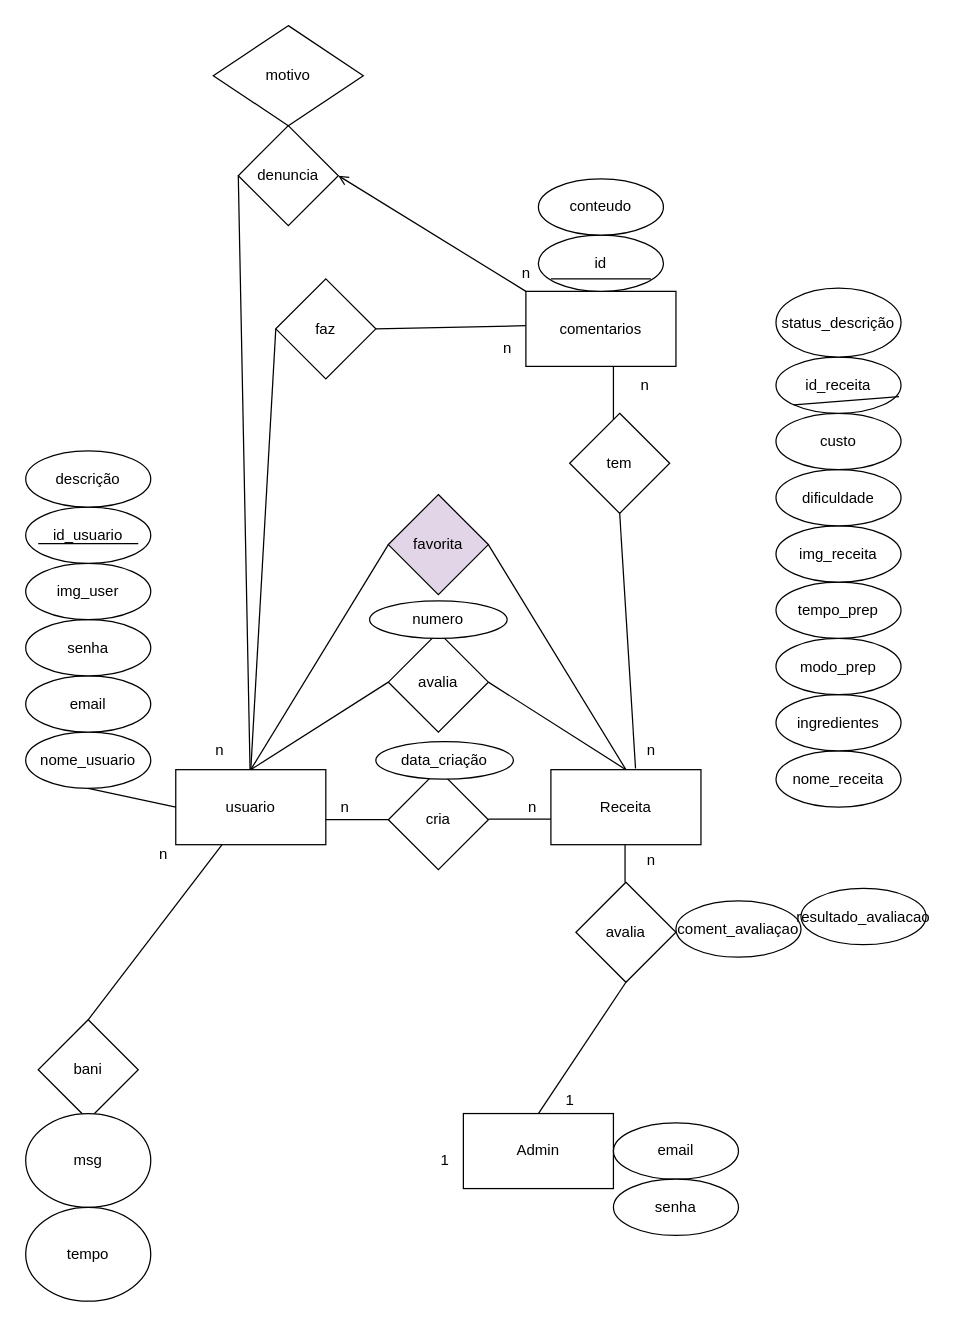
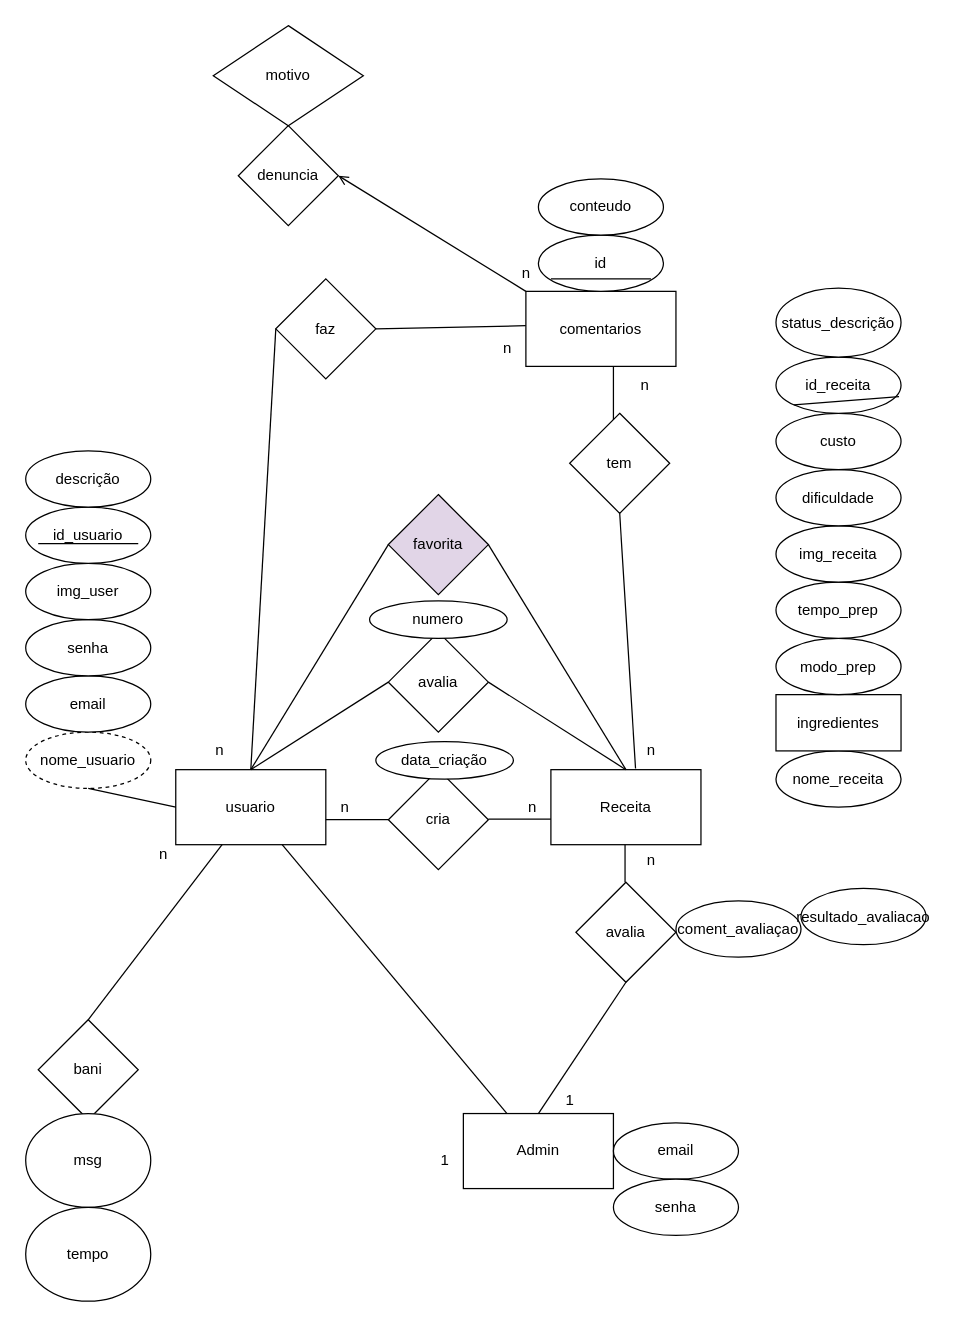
(244, 459) -> (394, 979)
(838, 723) -> (838, 723)
(88, 760) -> (88, 760)
